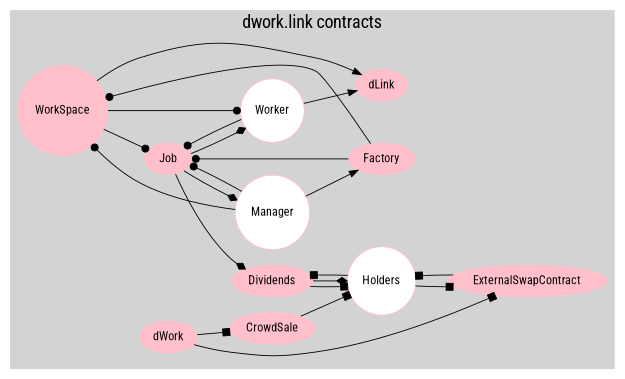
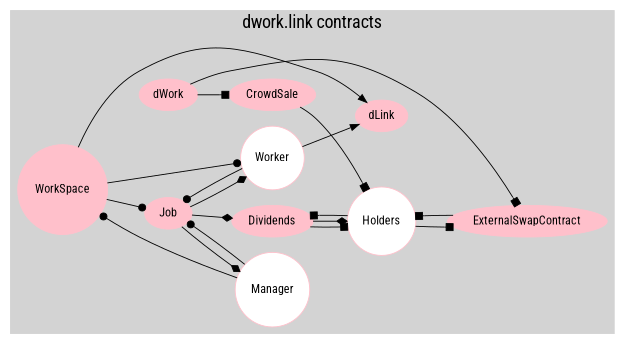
(382, 159) -> none
